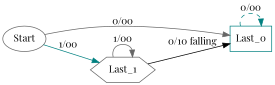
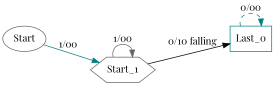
(134, 26) -> none
(123, 70) -> (123, 70)
